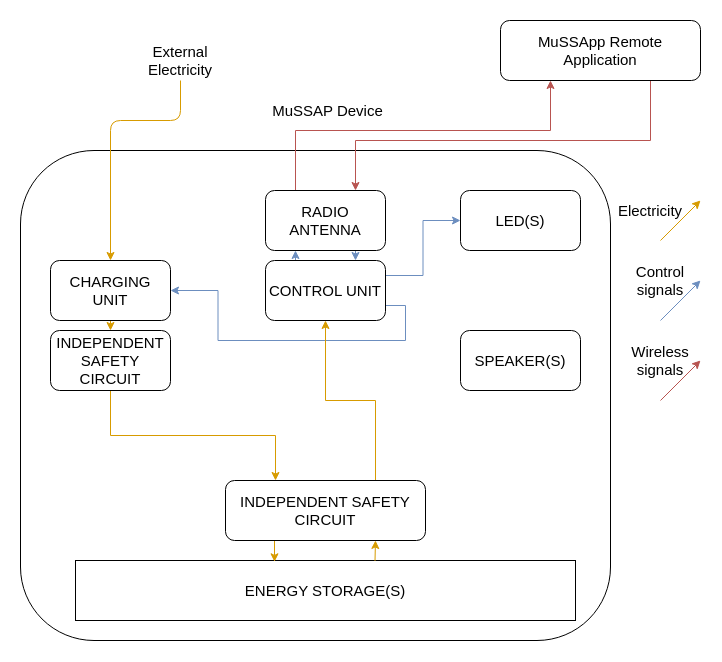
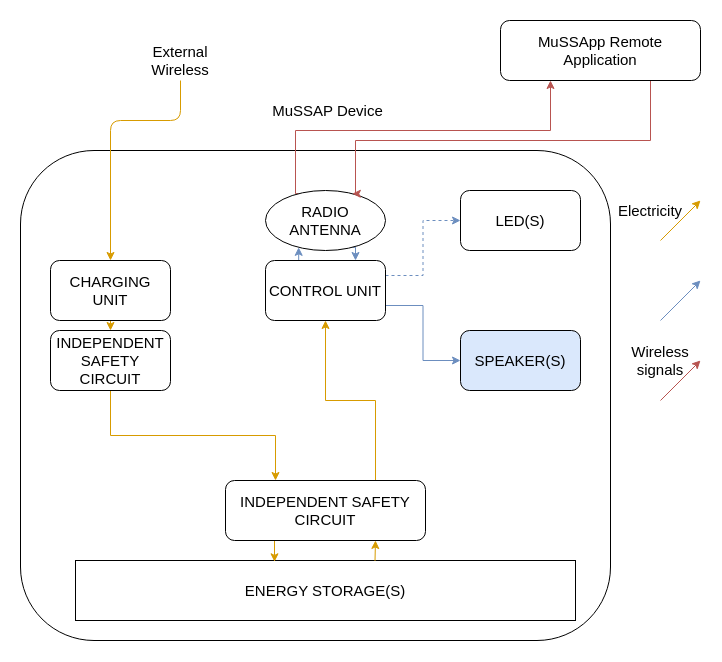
(181, 61) -> (181, 61)
(326, 221) -> (326, 221)
(423, 253) -> (423, 253)
(661, 281) -> none
(285, 341) -> (423, 339)
(521, 361) -> (521, 361)
